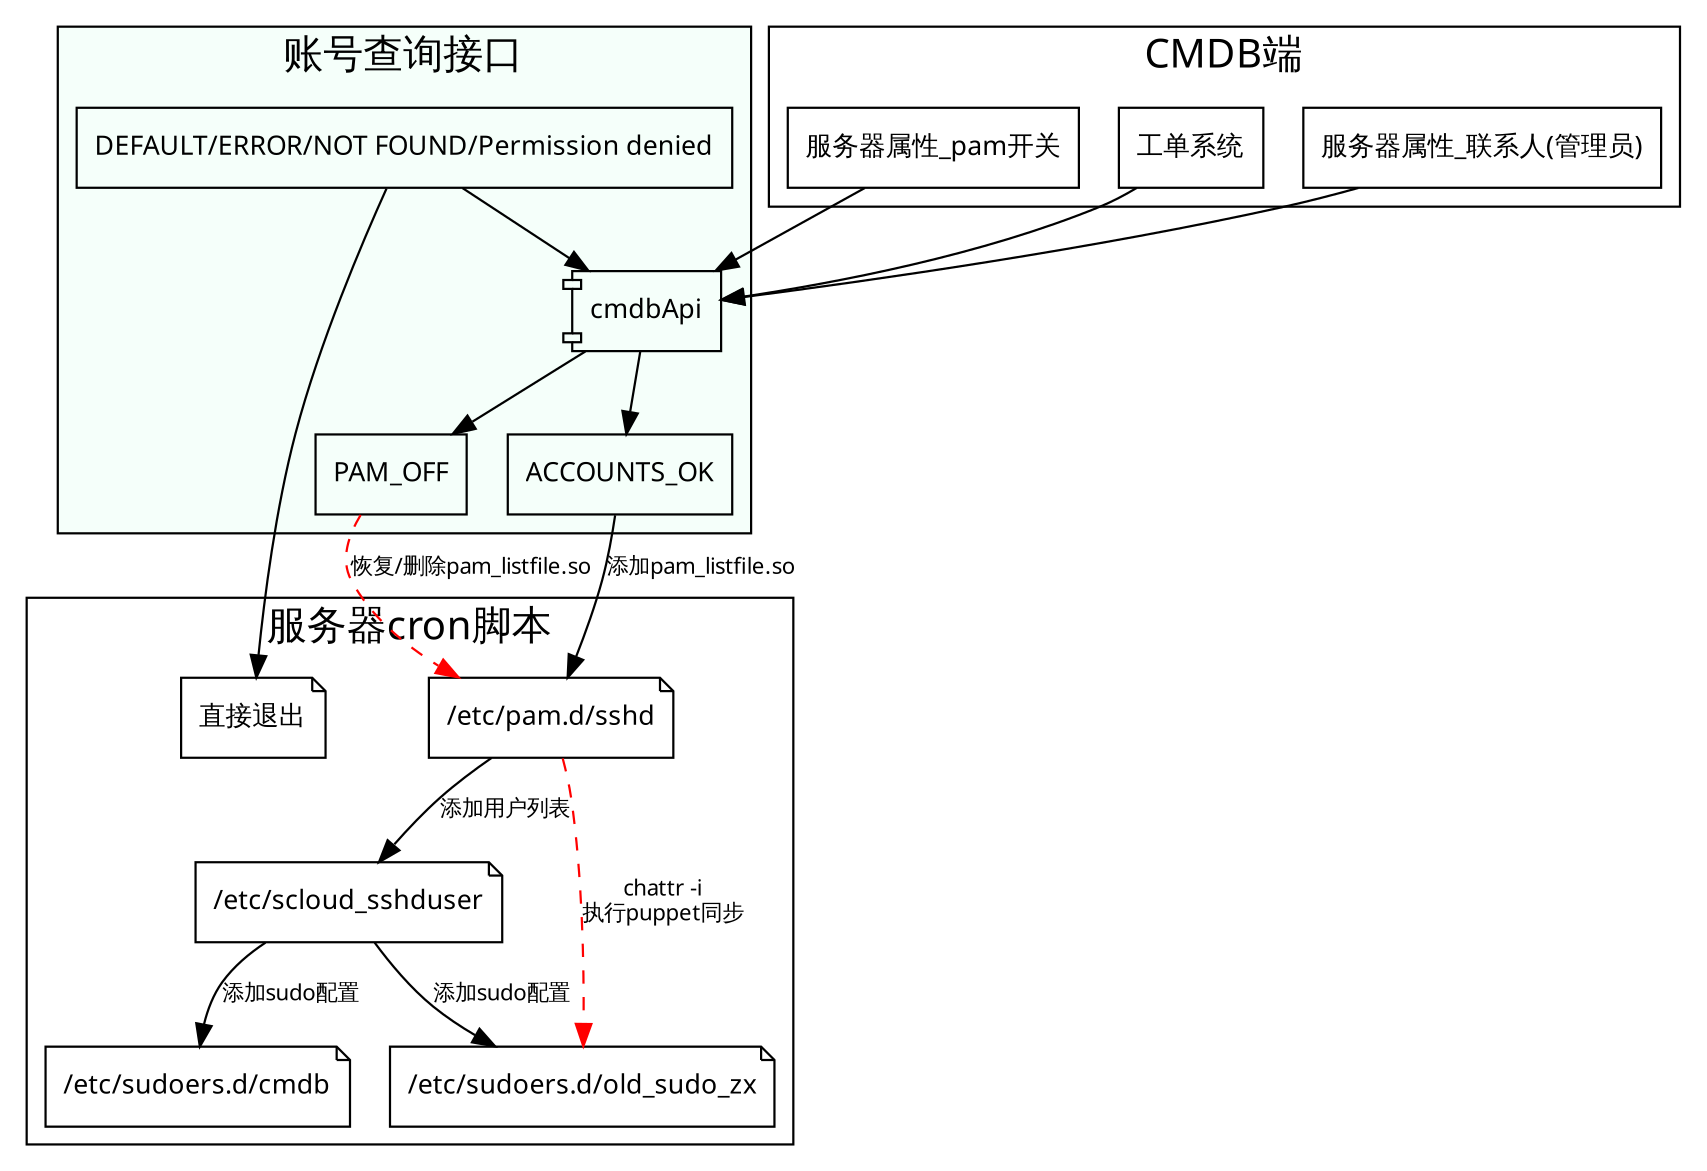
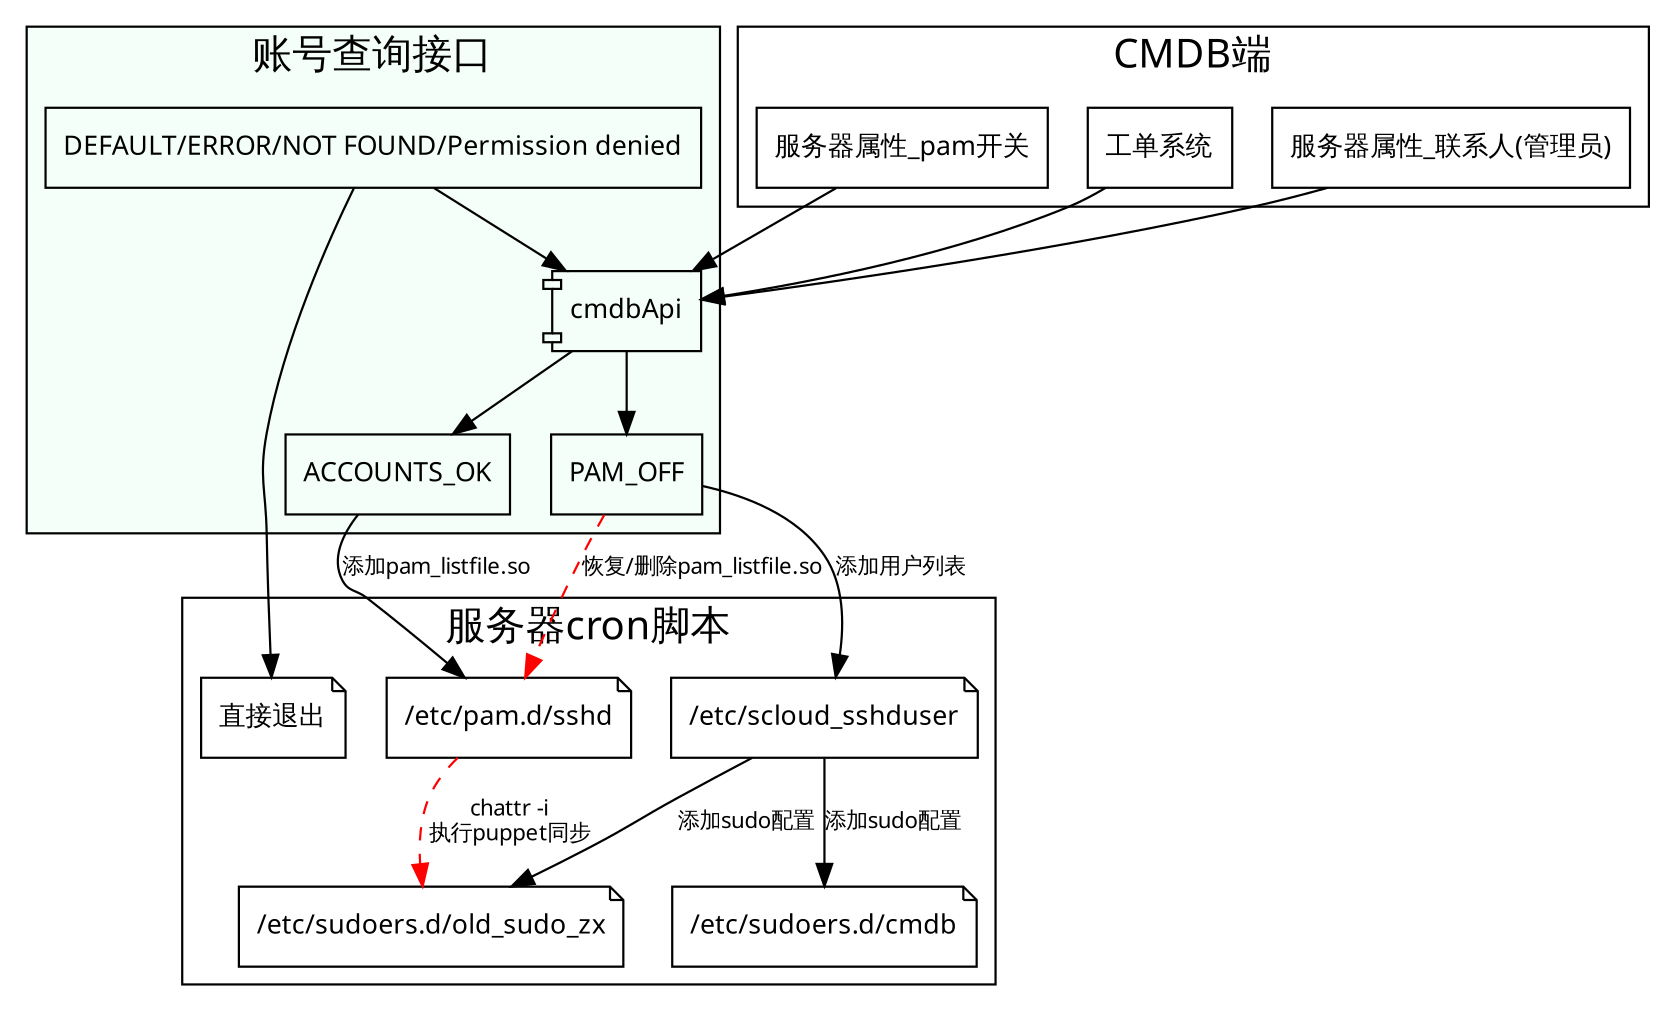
(440, 798) -> (812, 540)
